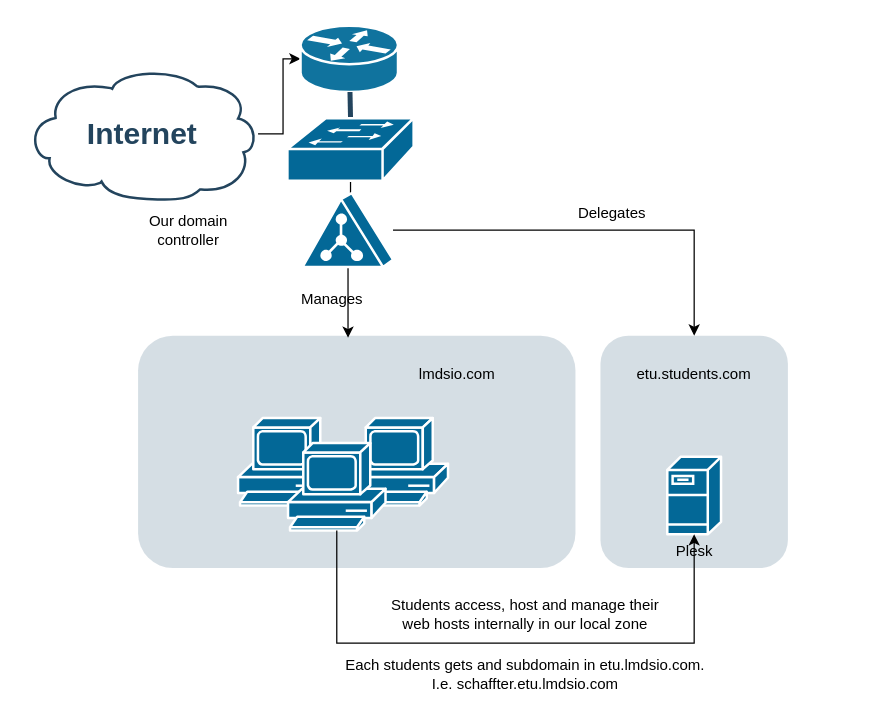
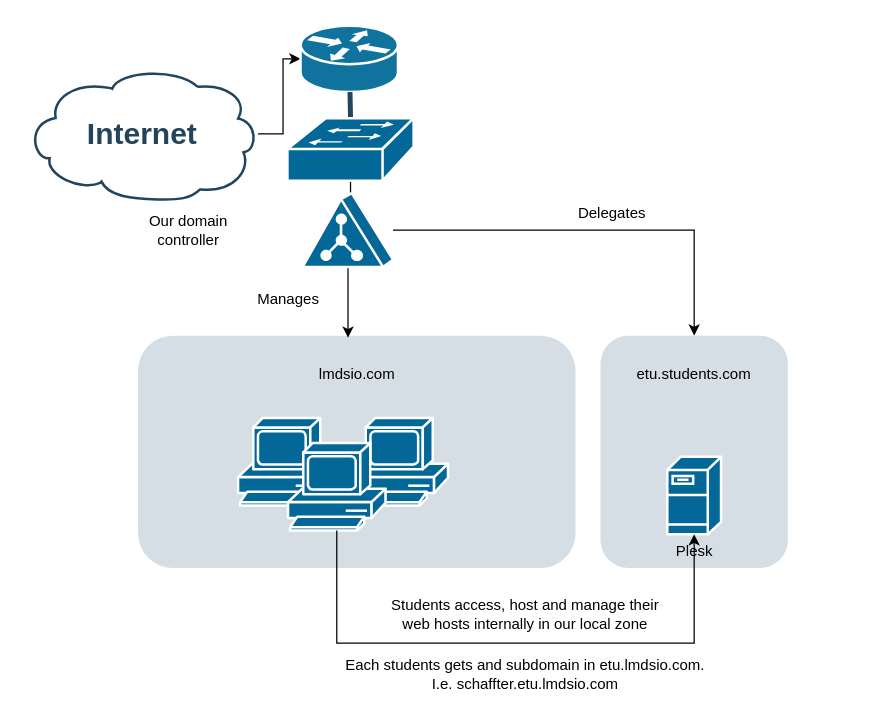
(333, 299) -> (289, 299)
(457, 374) -> (357, 374)
